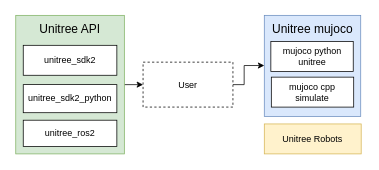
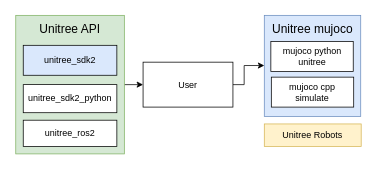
(70, 60) -> (70, 60)
(188, 85) -> (188, 85)
(313, 139) -> (313, 135)
